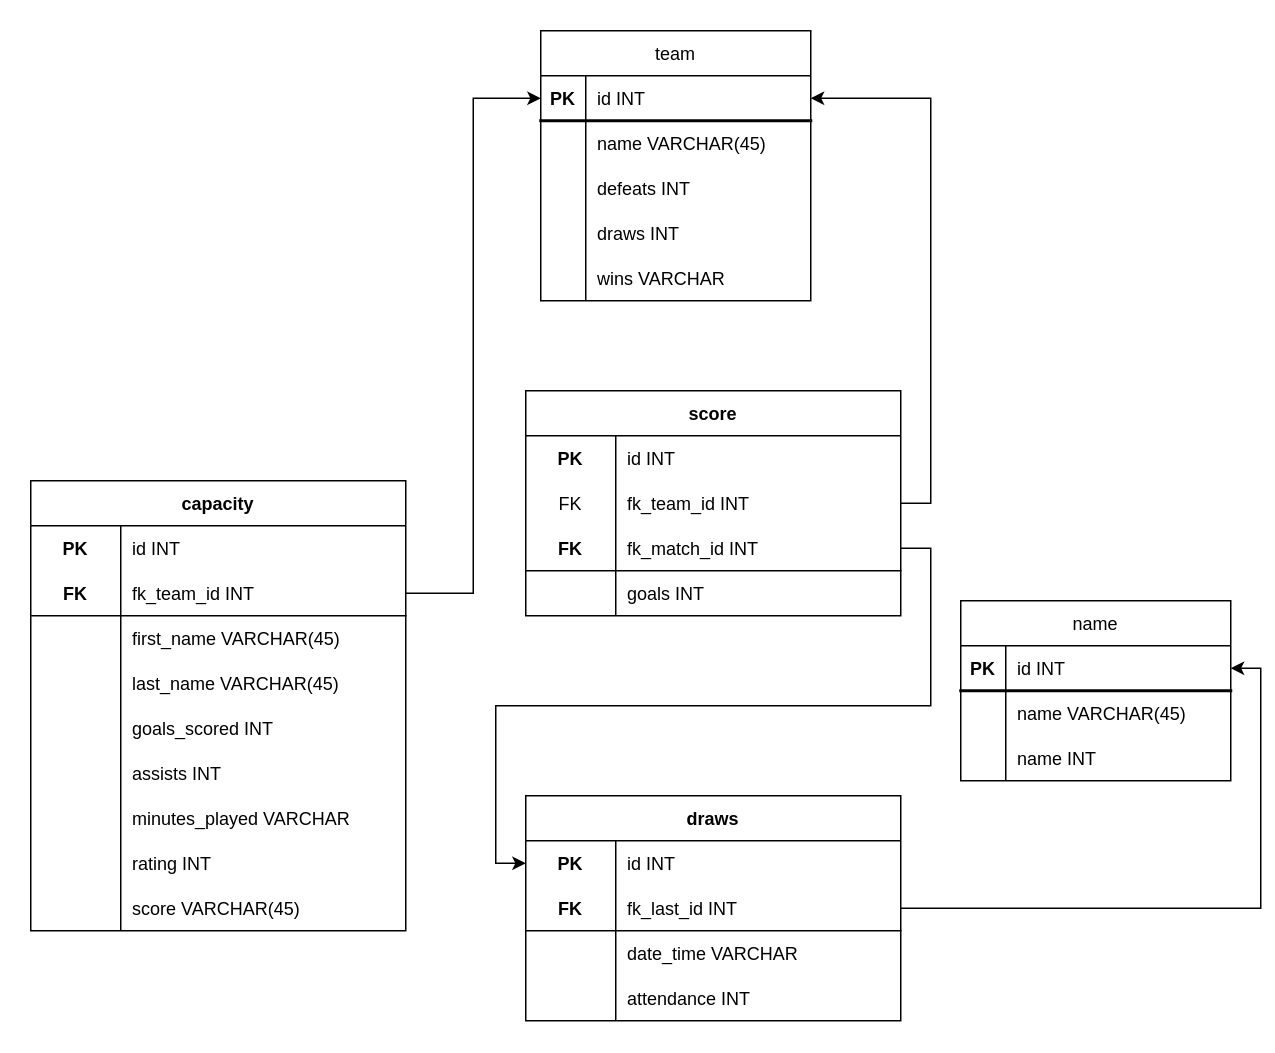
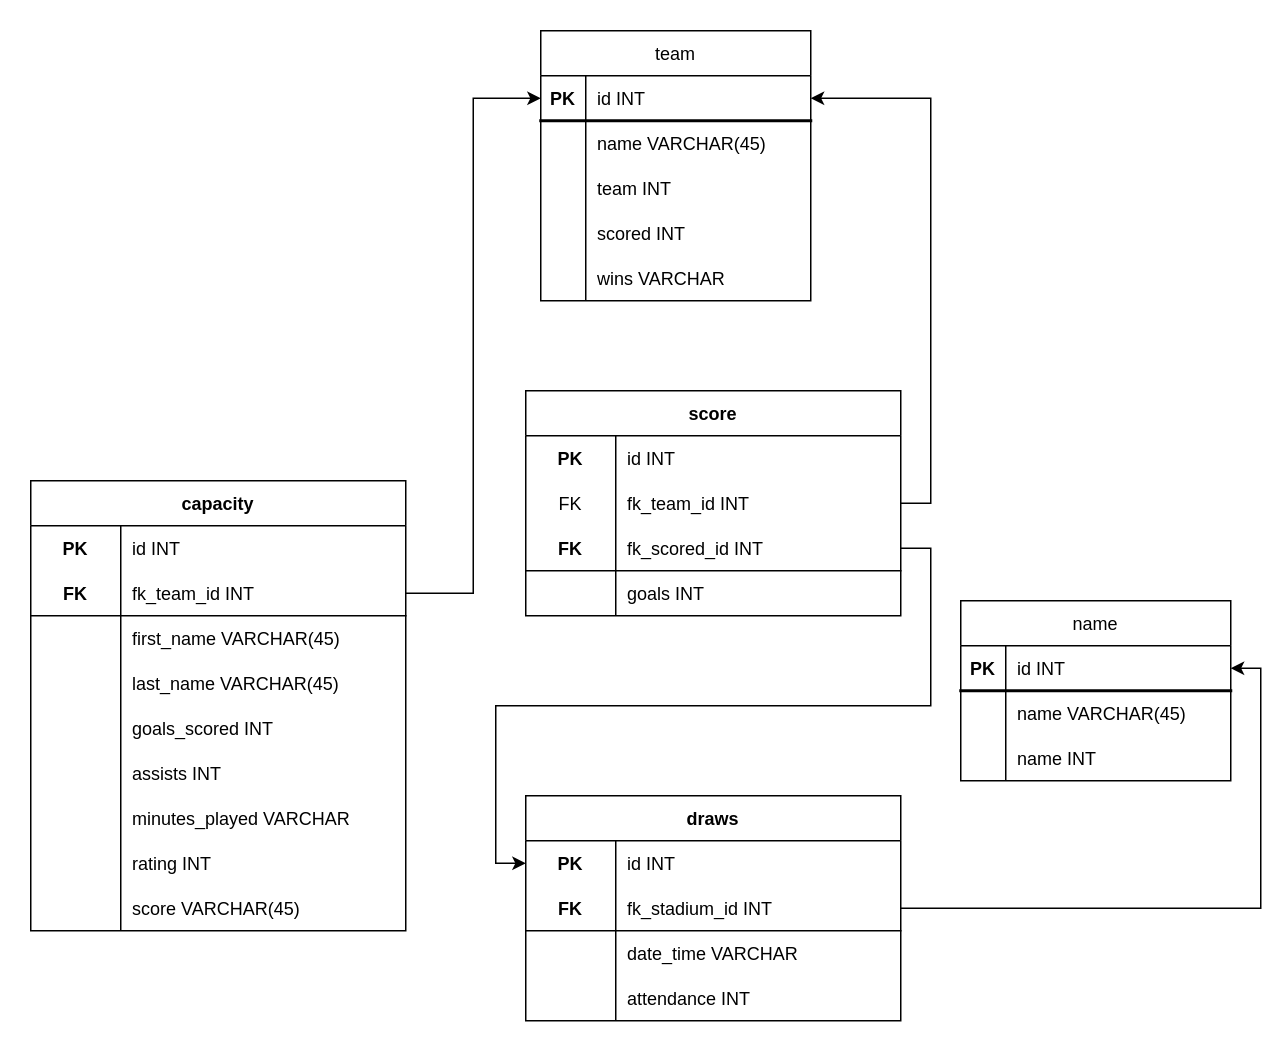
(650, 189) -> (635, 189)
(640, 234) -> (645, 234)
(698, 549) -> (703, 549)
(691, 909) -> (706, 909)
